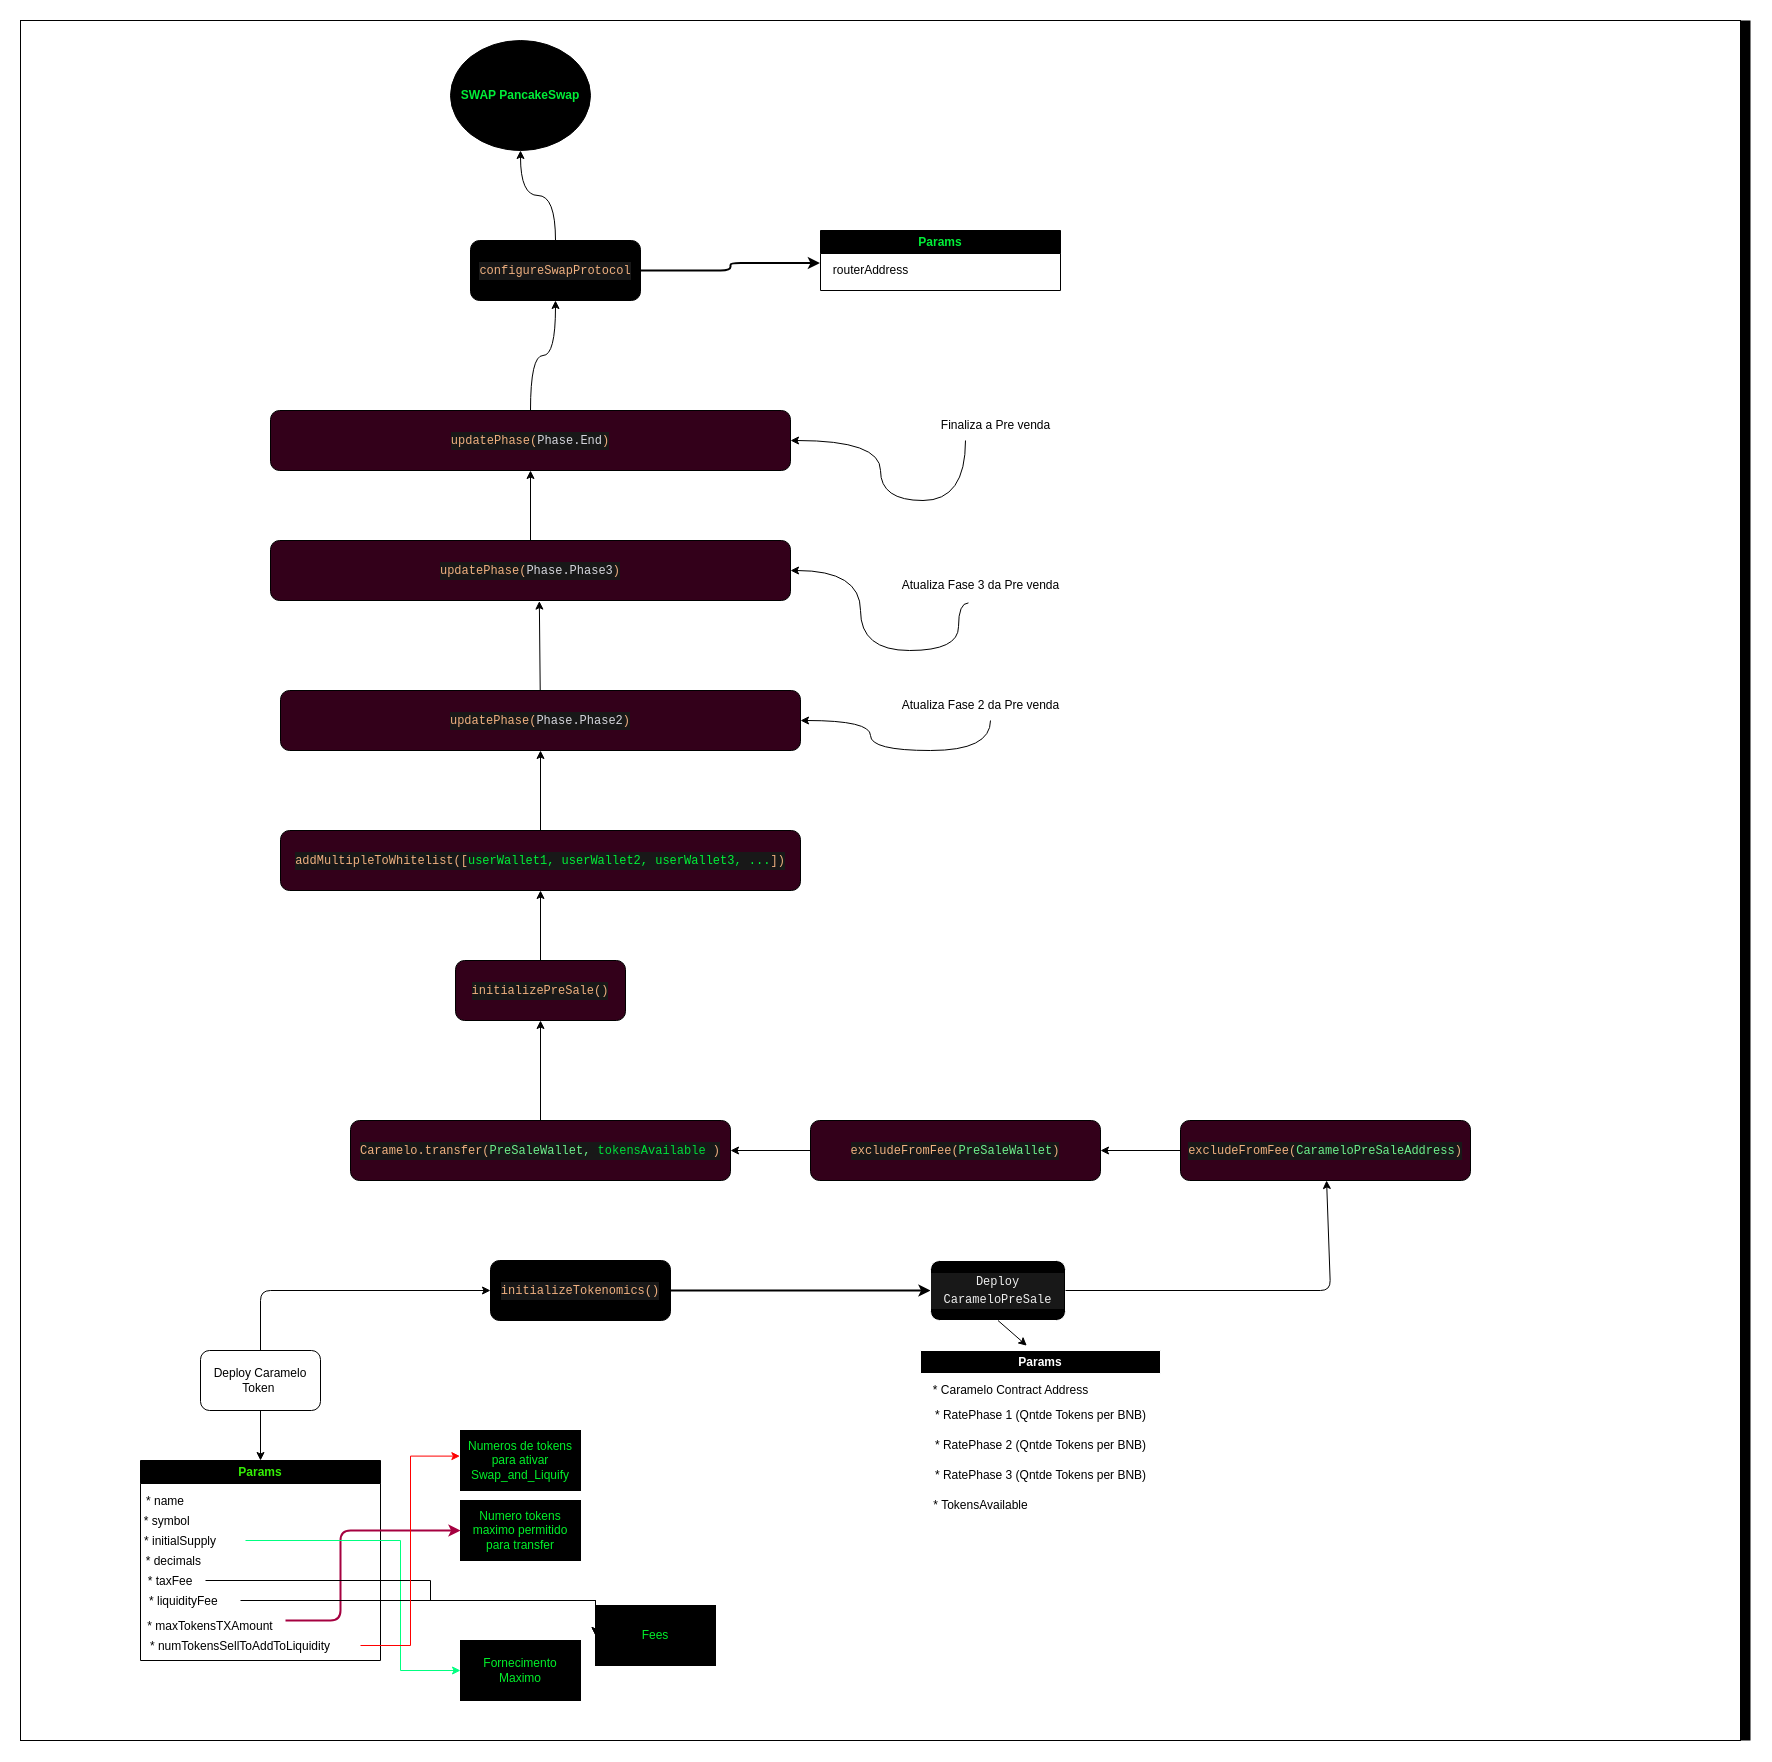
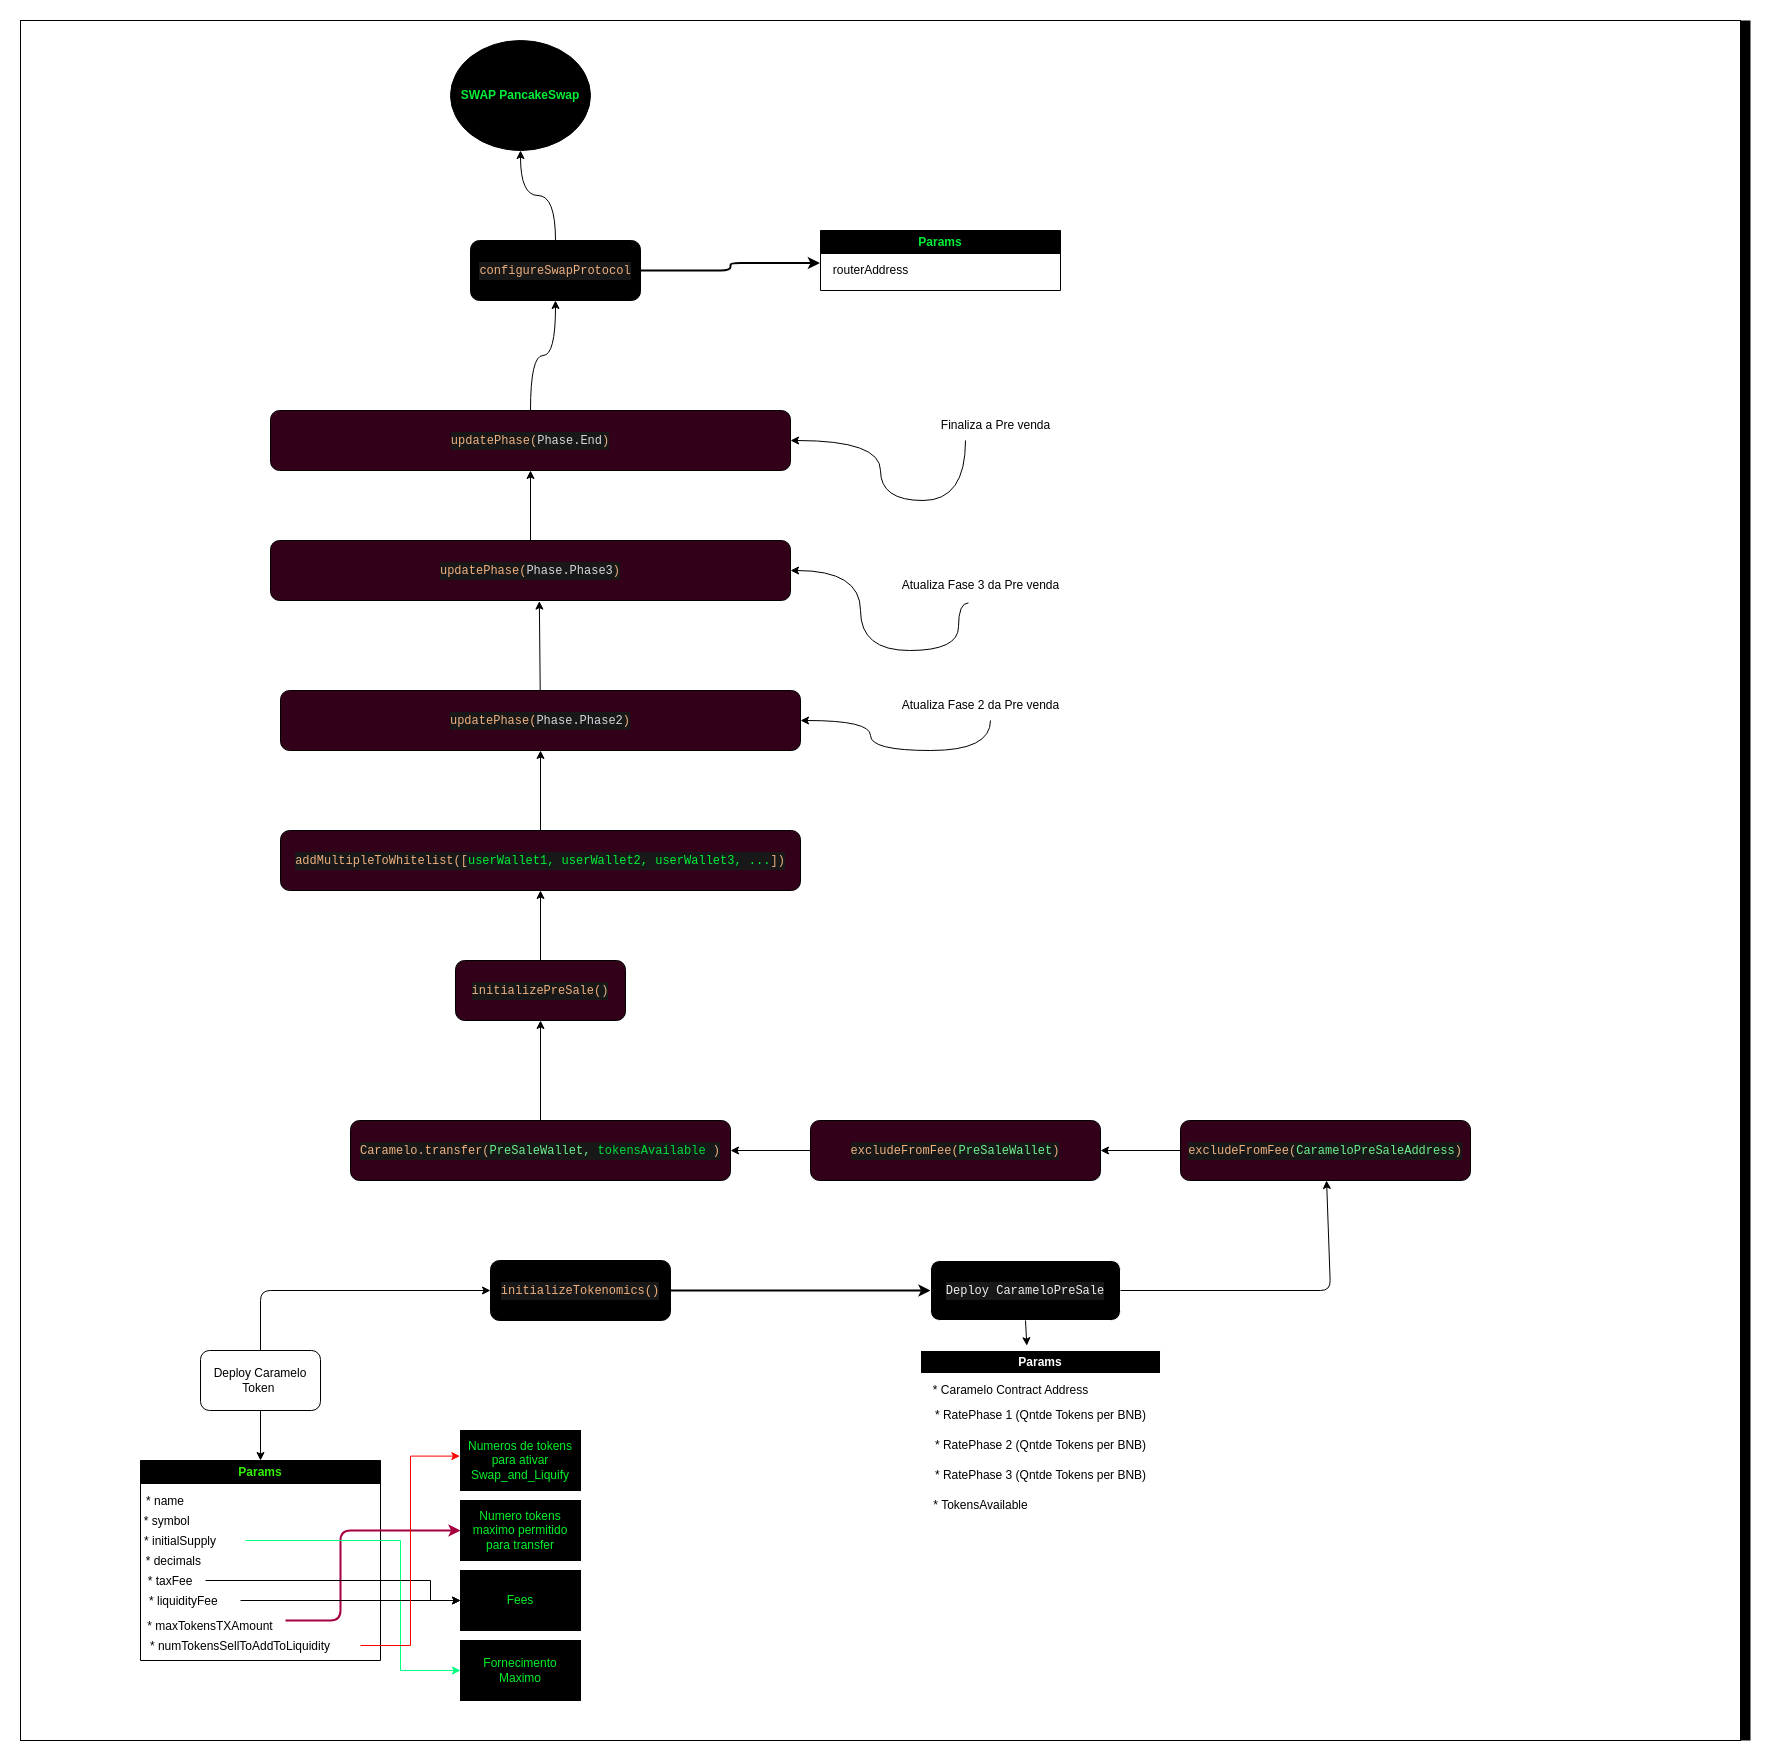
(998, 1291) -> (1026, 1291)
(656, 1636) -> (521, 1601)
